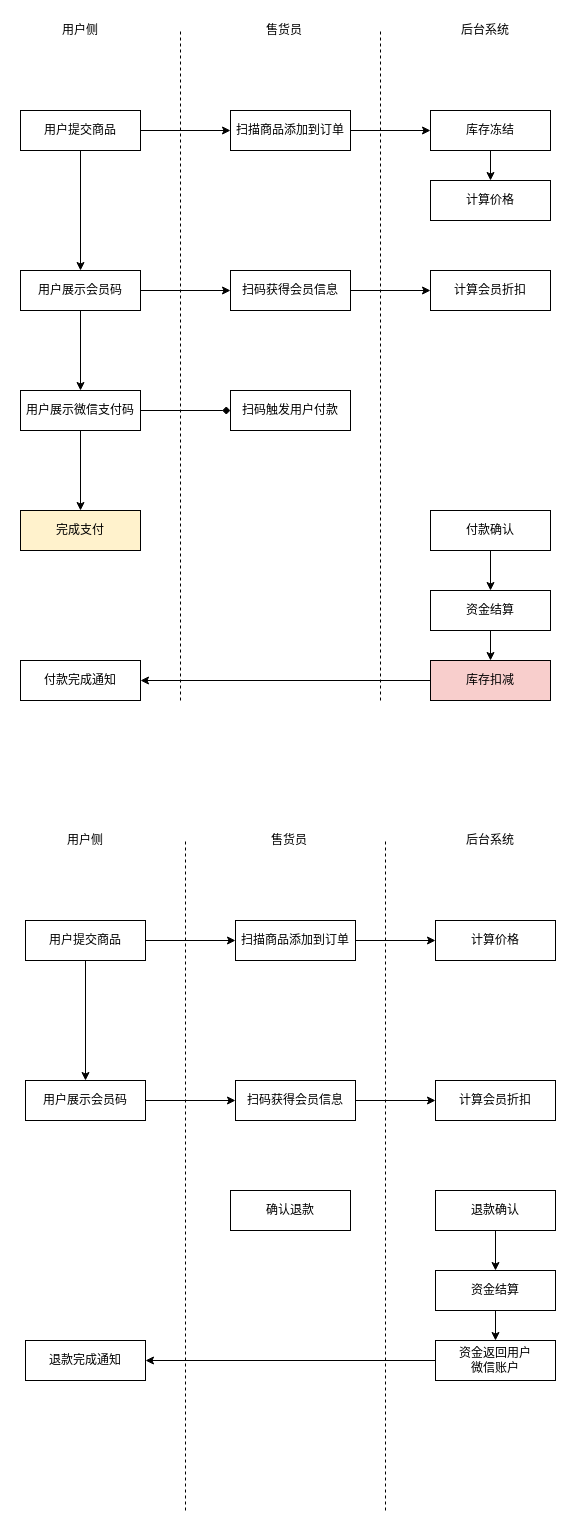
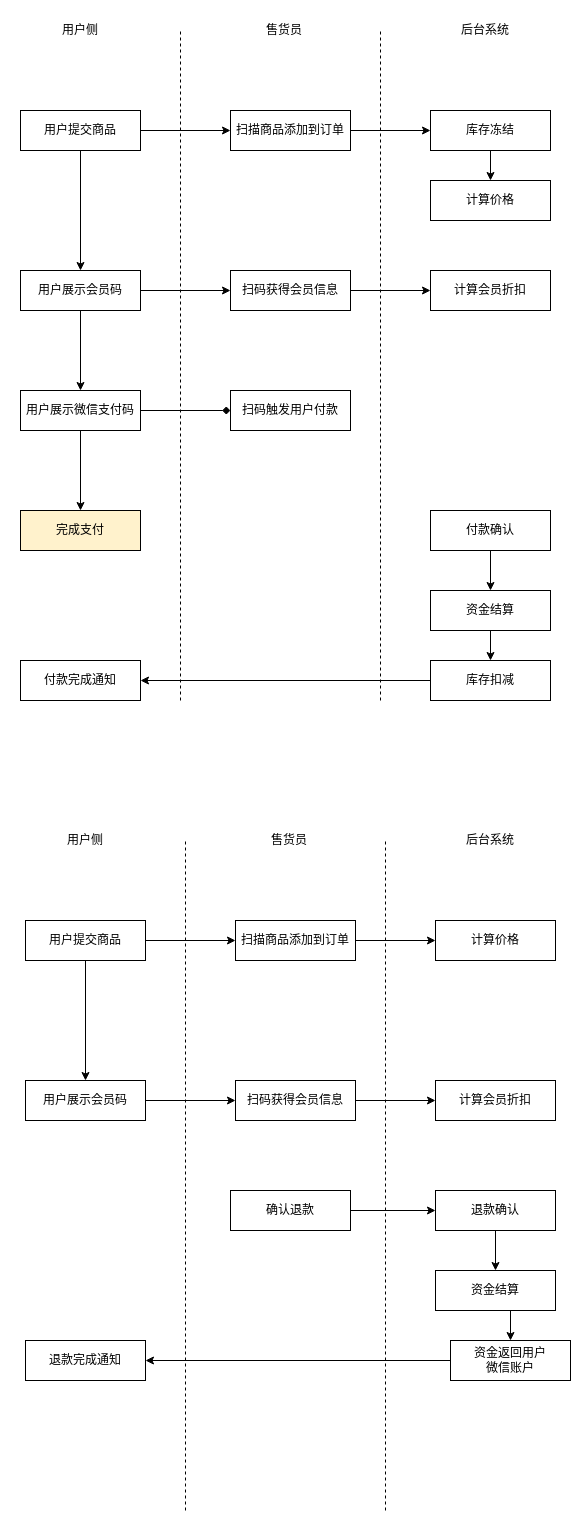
(491, 681) -> (491, 681)
none -> (390, 1211)
(496, 1361) -> (511, 1361)
